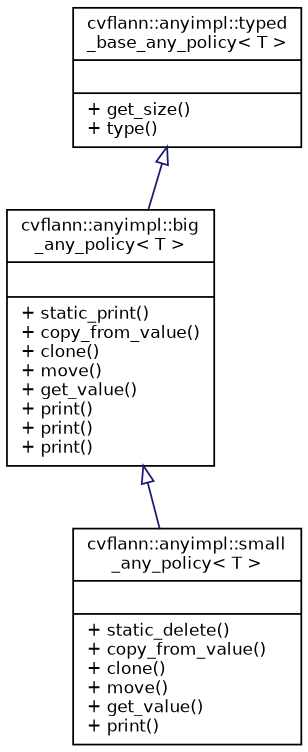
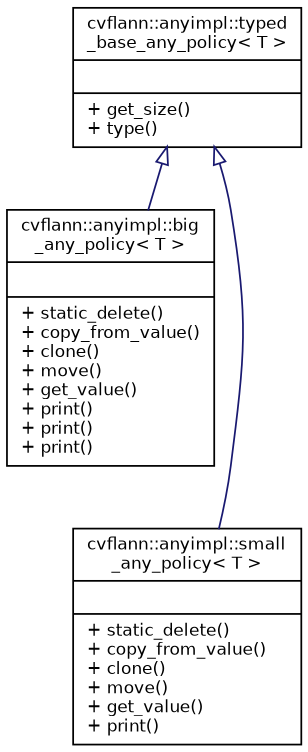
(85, 314) -> (92, 314)
(154, 506) -> (243, 346)
